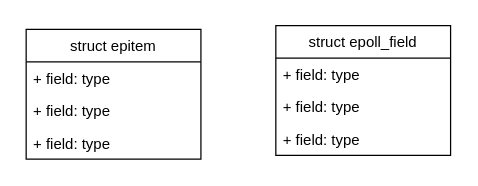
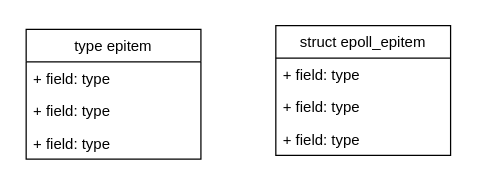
(363, 43) -> (363, 43)
(113, 46) -> (113, 46)
